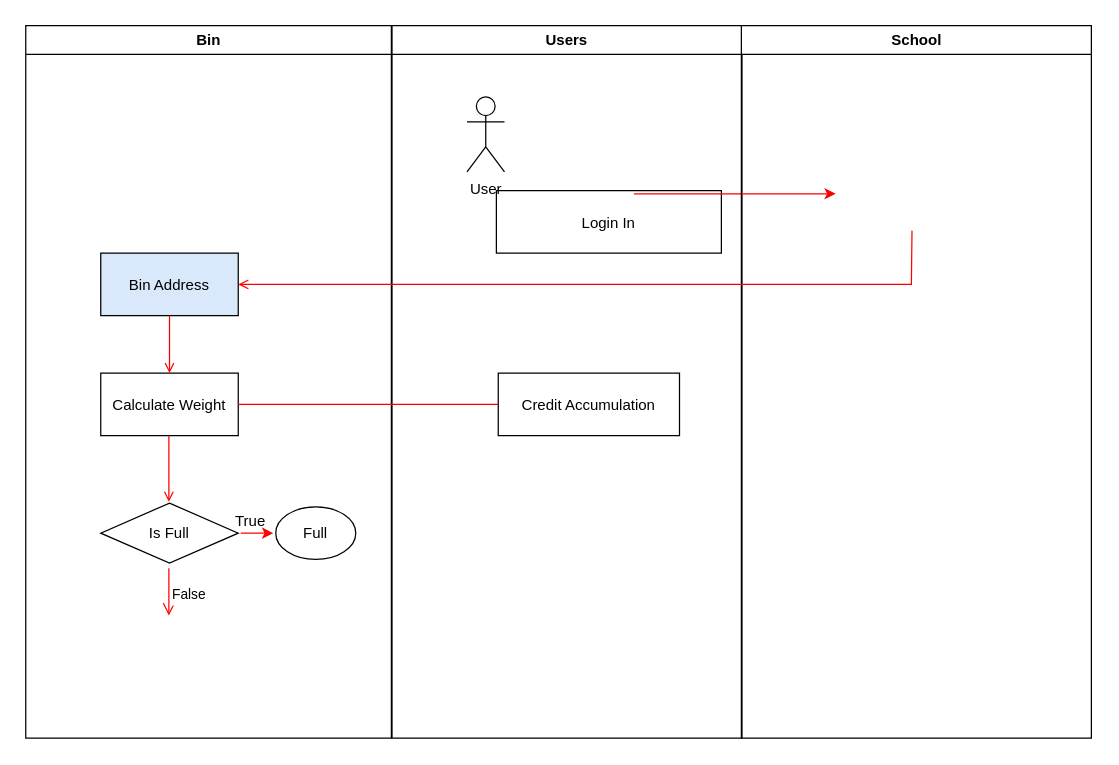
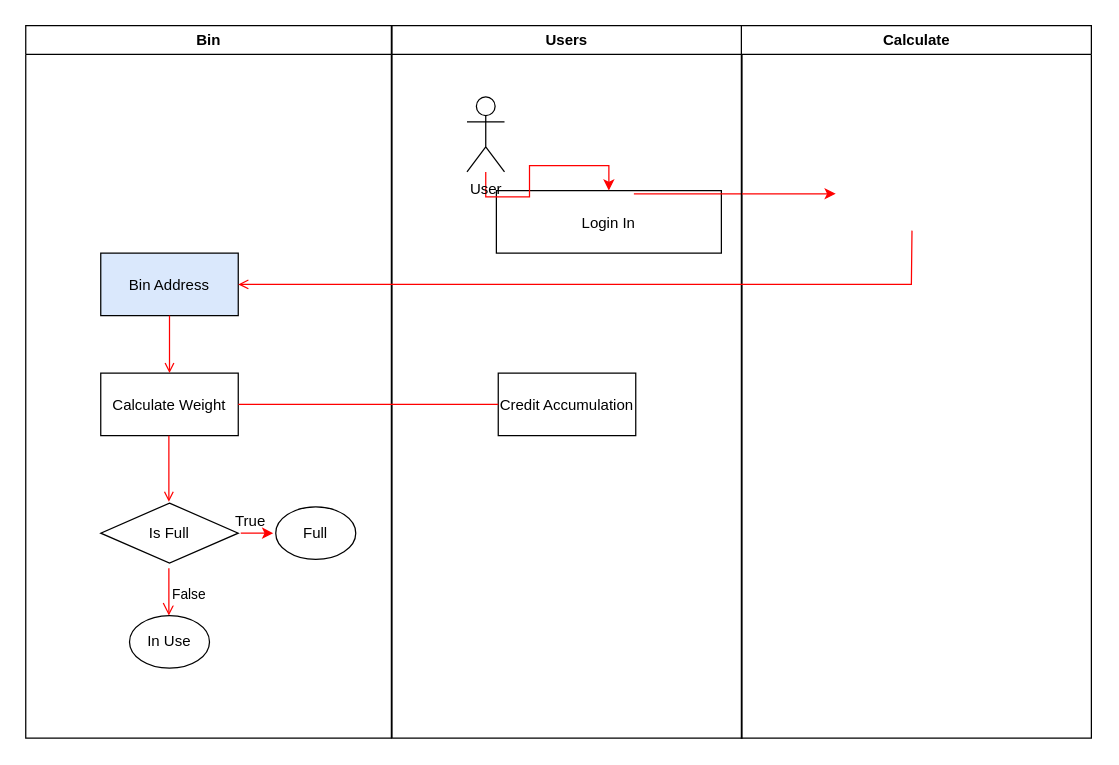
(917, 41) -> (917, 41)
none -> (529, 168)
(589, 404) -> (567, 404)
none -> (169, 642)
